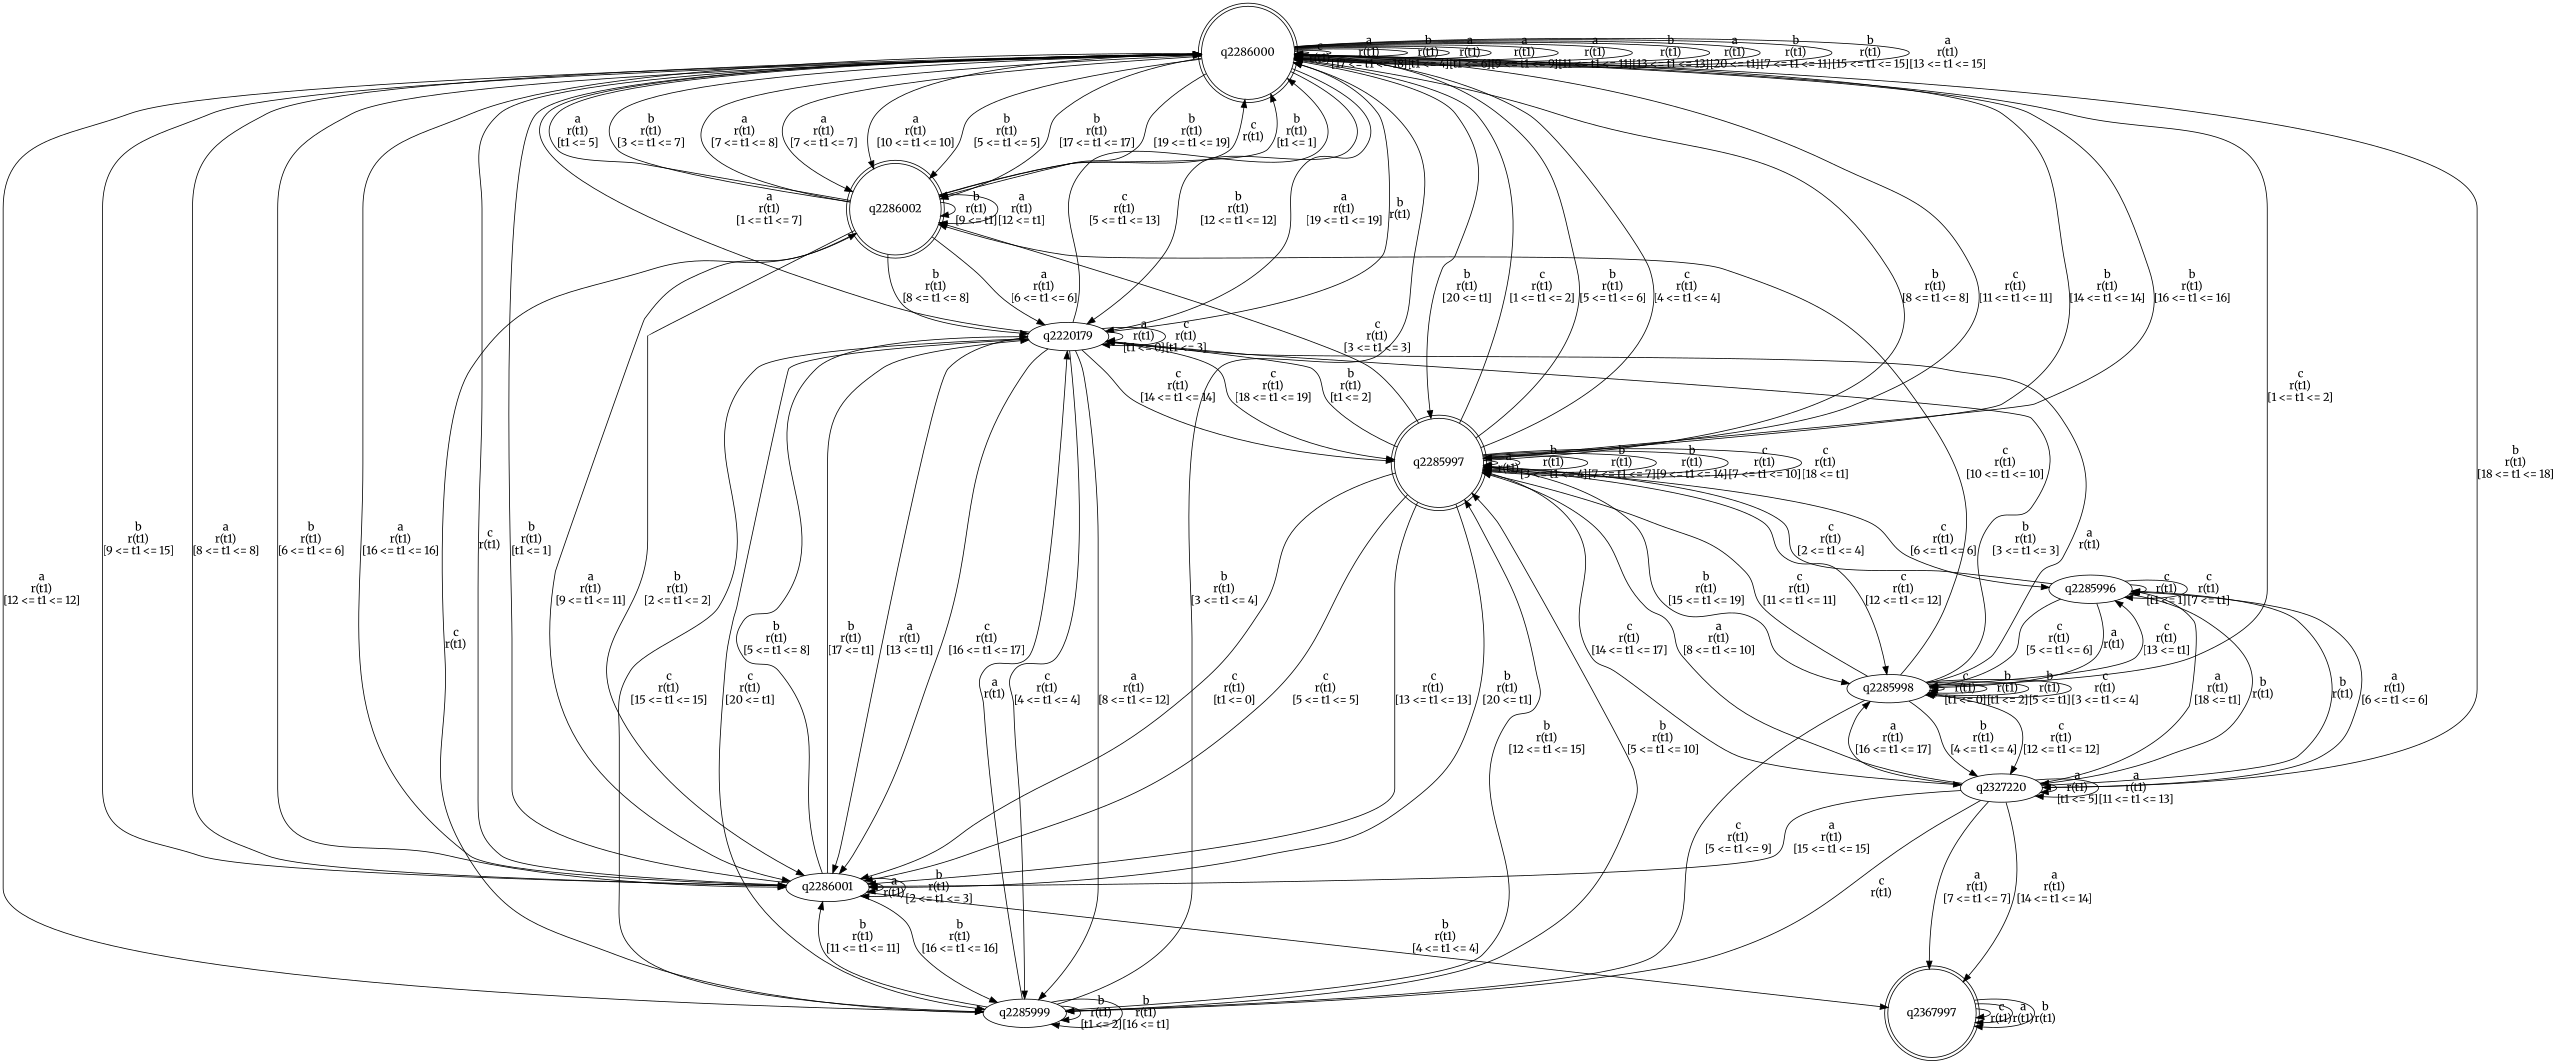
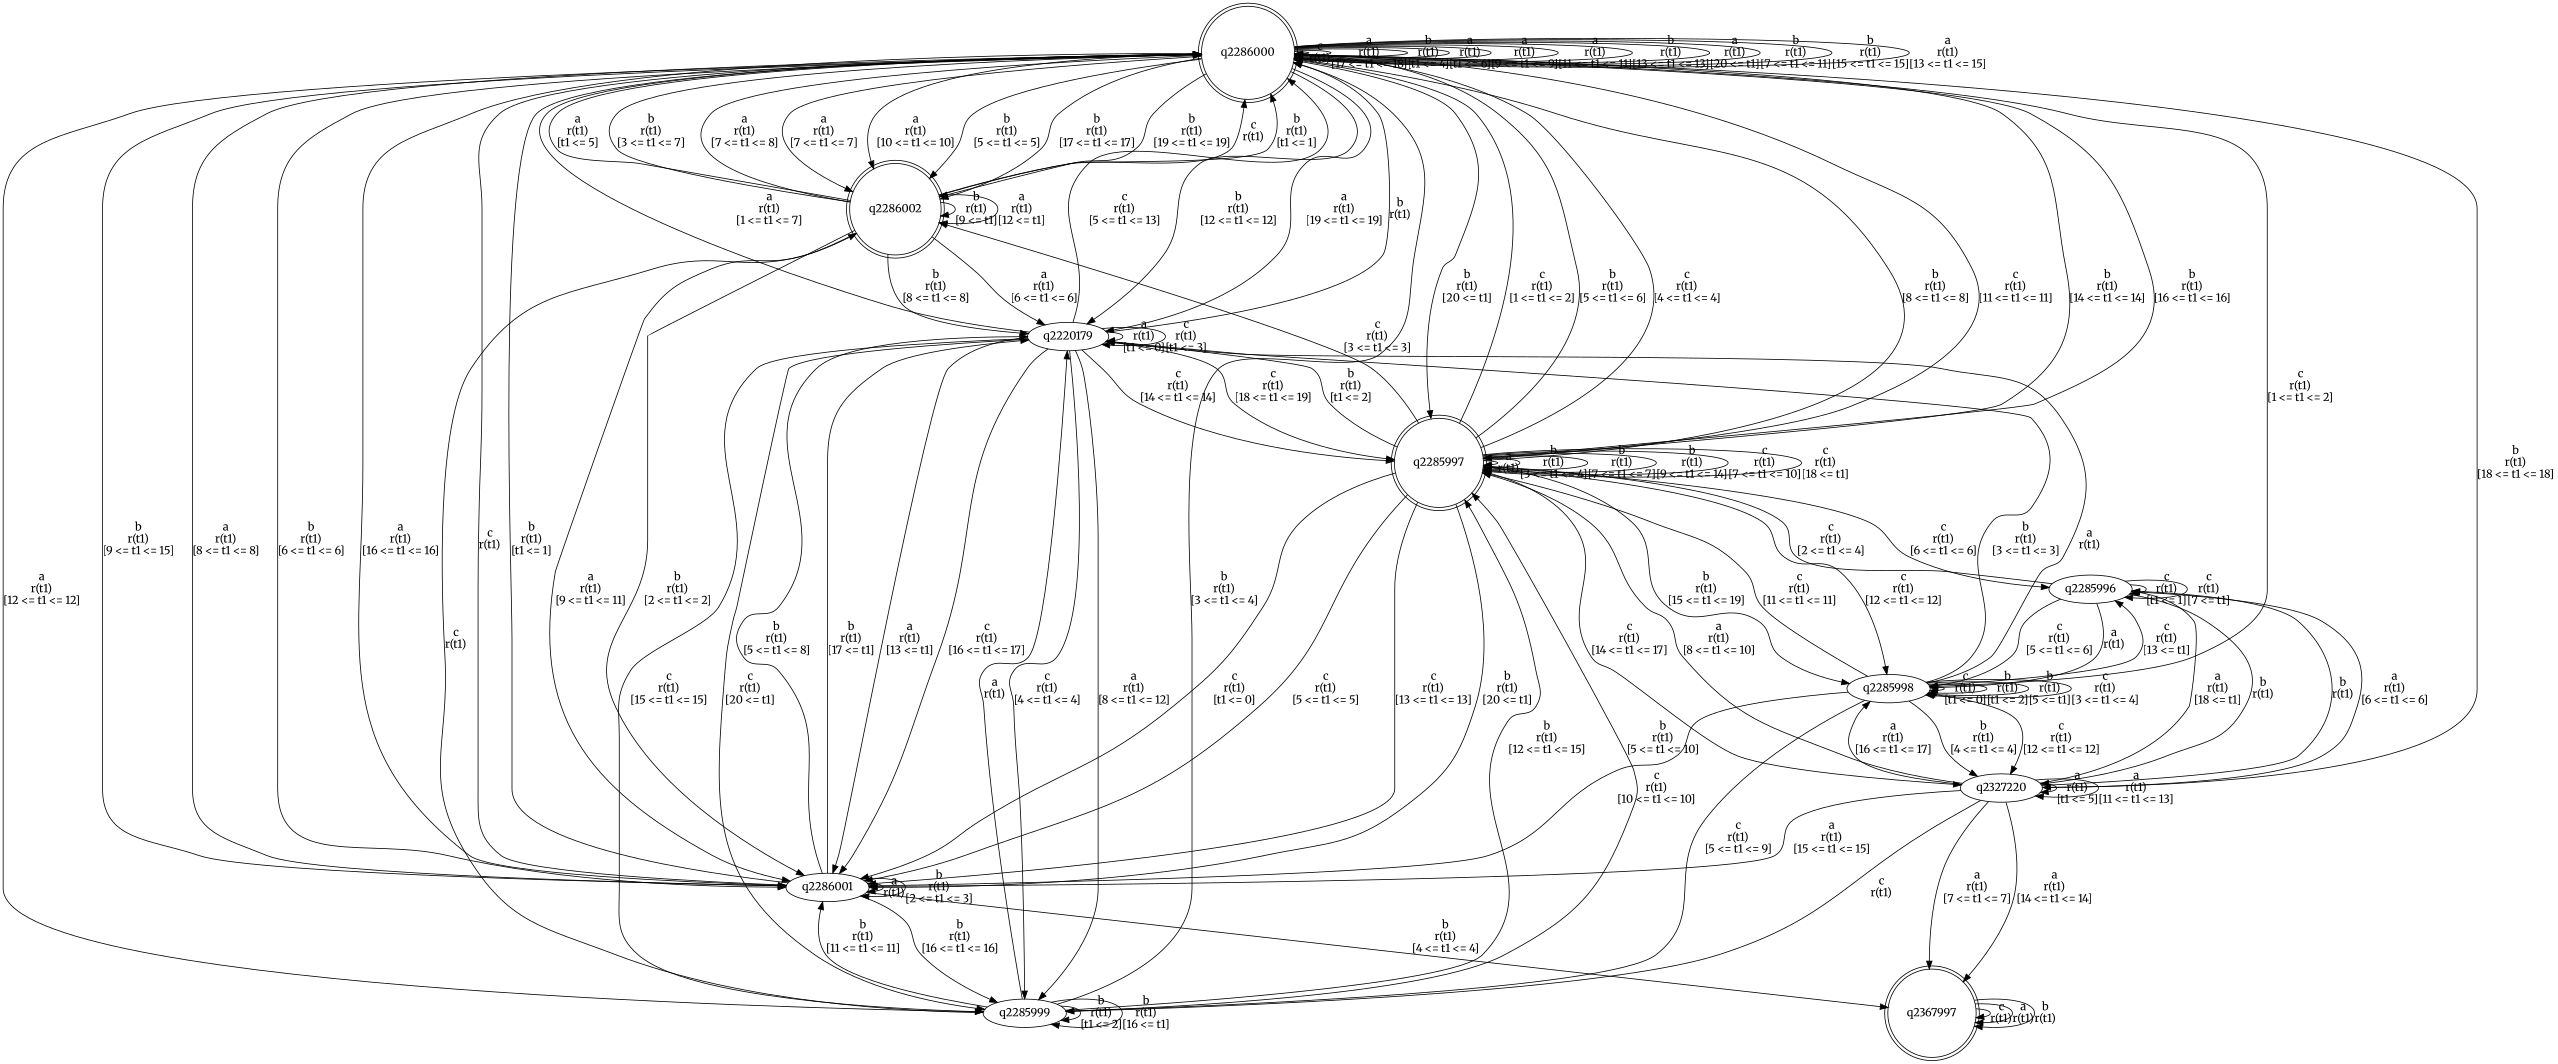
(1605, 259) -> (1390, 868)
